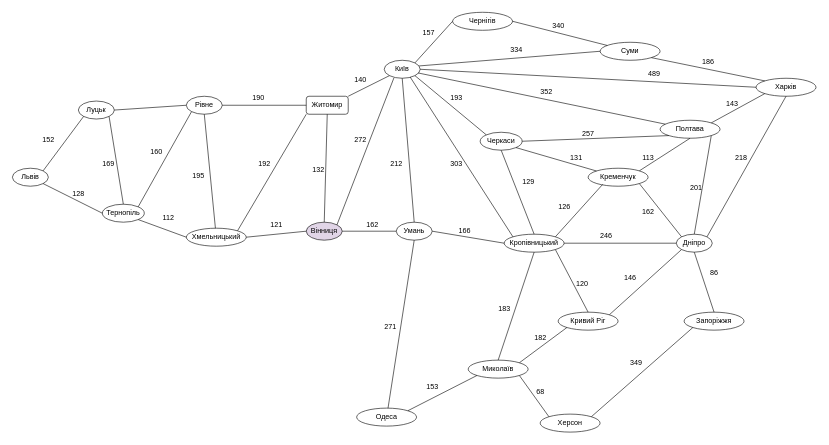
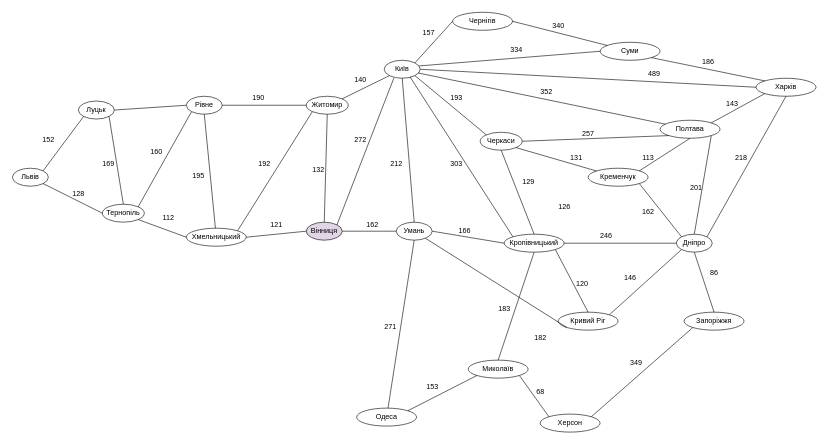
(327, 105) -> (327, 105)
(579, 211) -> none
(544, 345) -> (497, 283)
